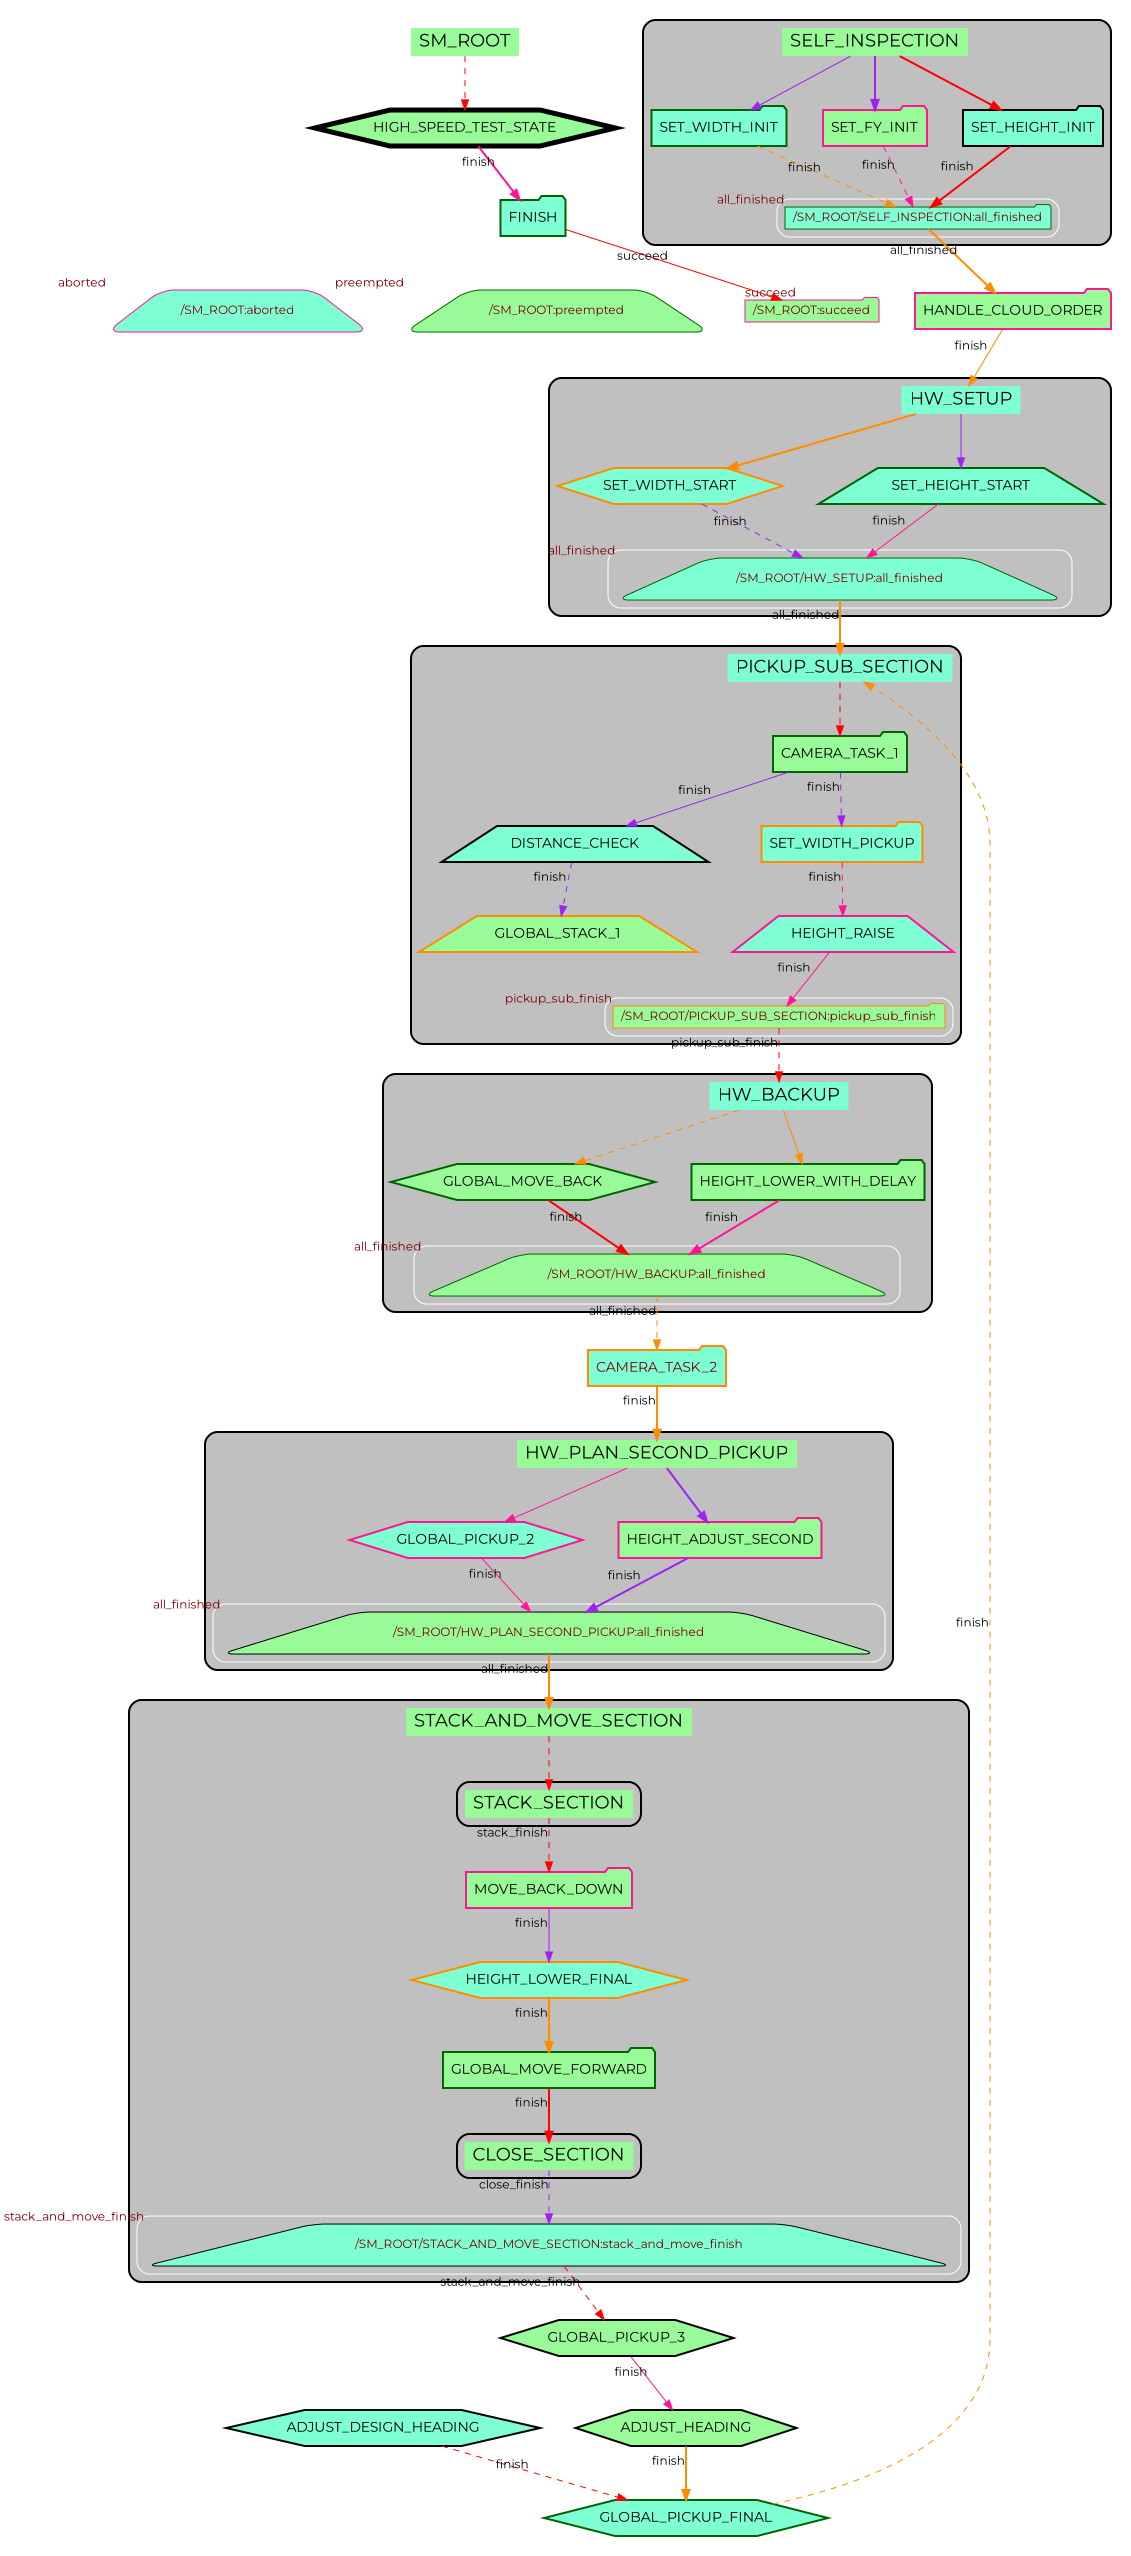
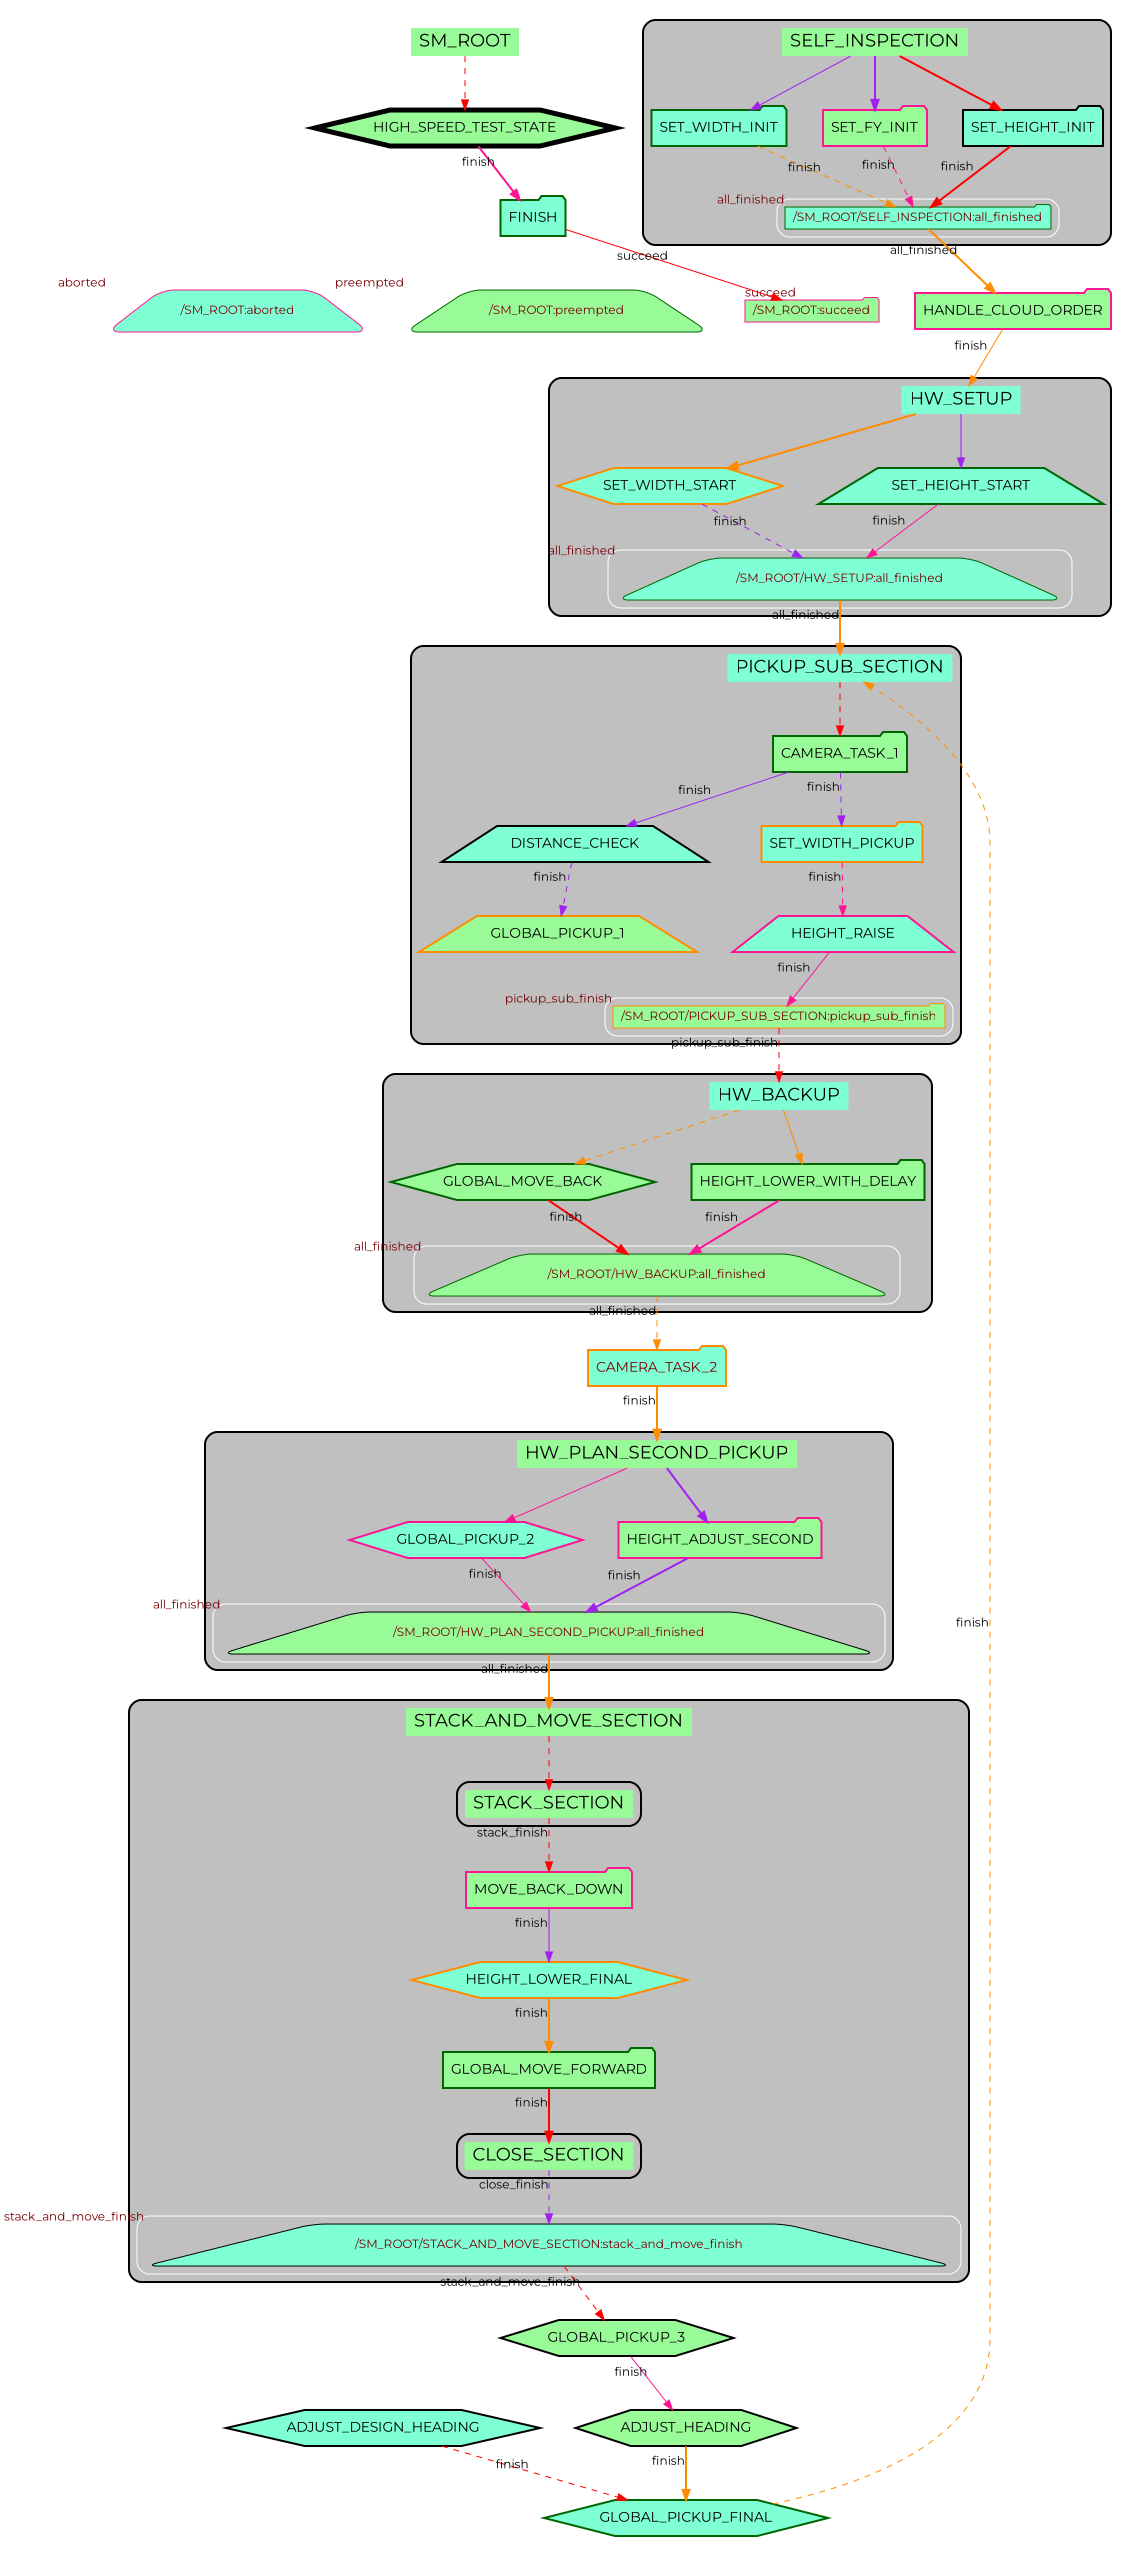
(558, 934) -> (558, 934)
